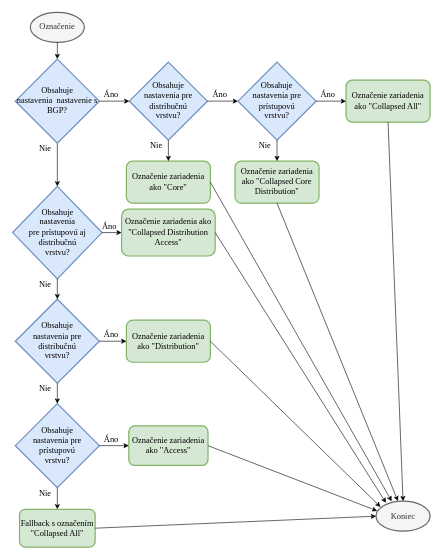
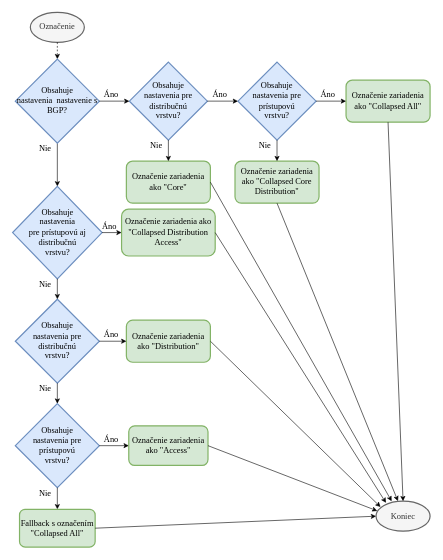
(57, 48) -> (57, 48)
